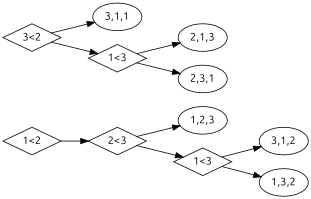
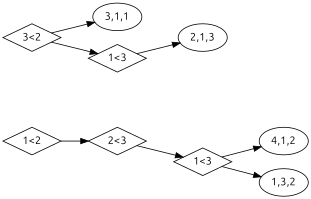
(203, 79) -> none
(203, 120) -> none
(284, 141) -> (284, 141)
